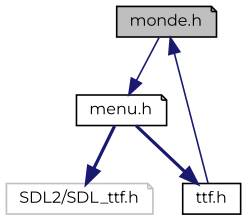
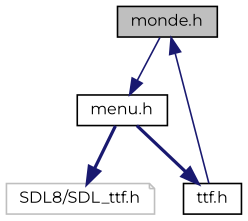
(167, 22) -> (167, 22)
(122, 110) -> (122, 110)
(80, 199) -> (80, 199)
